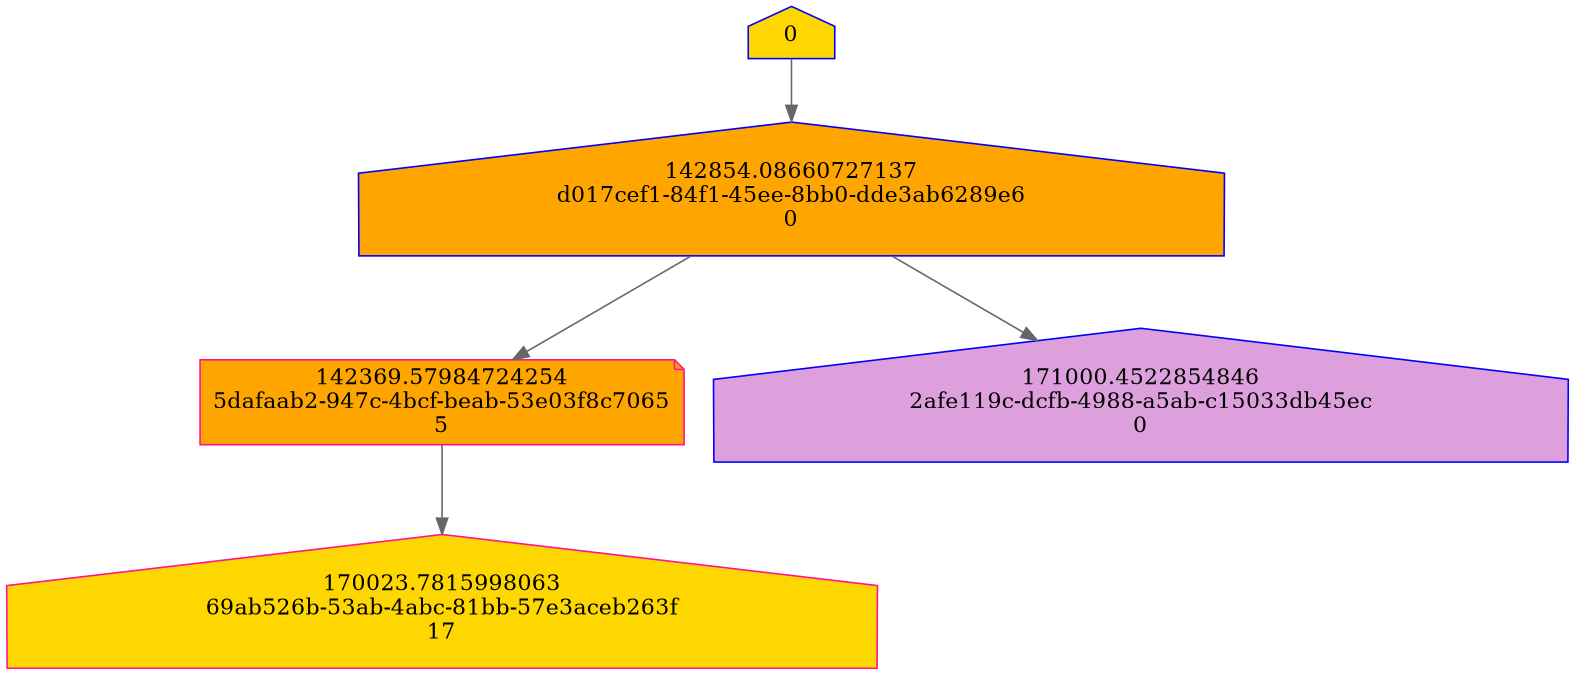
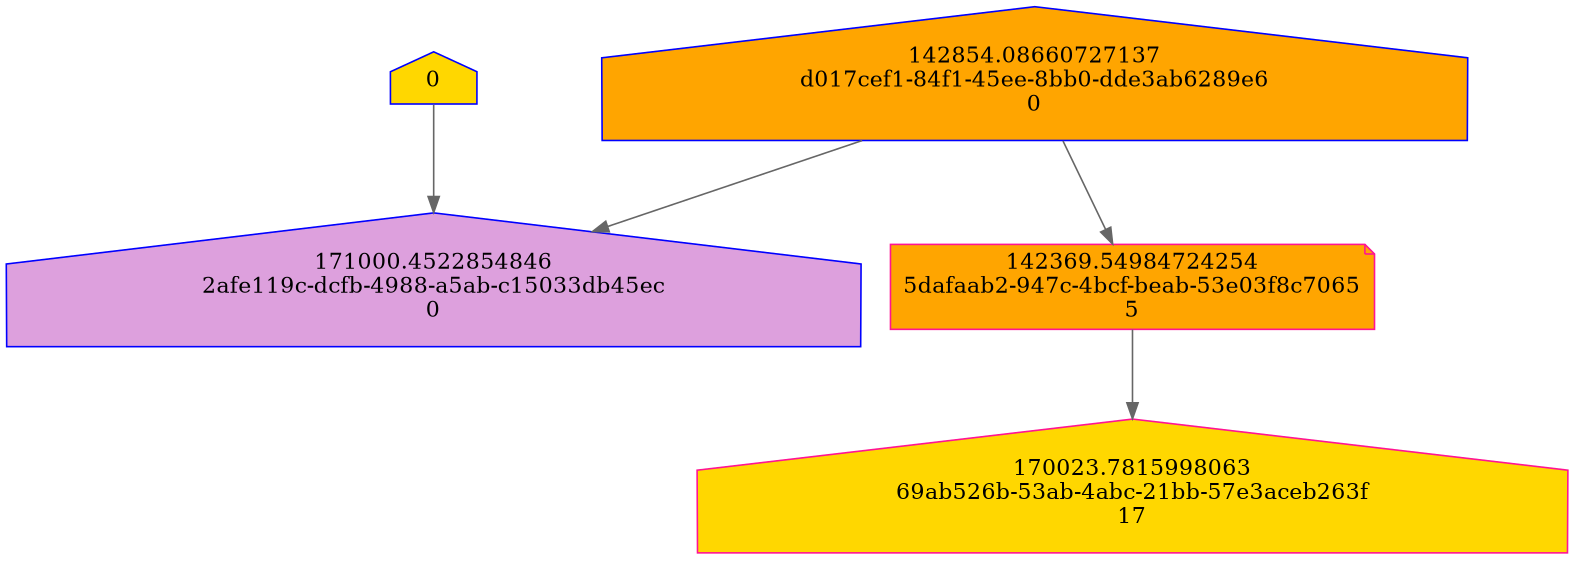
(791, 82) -> (434, 151)
(442, 402) -> (1132, 287)
(442, 608) -> (1132, 493)
